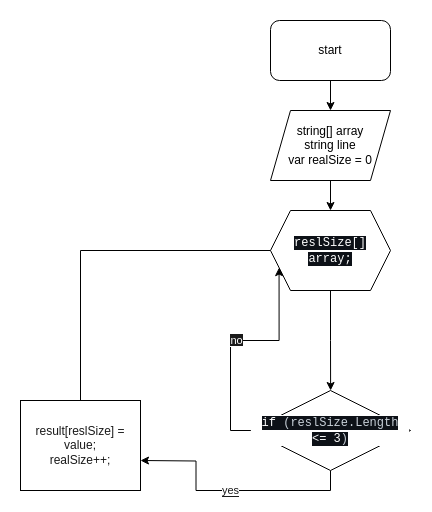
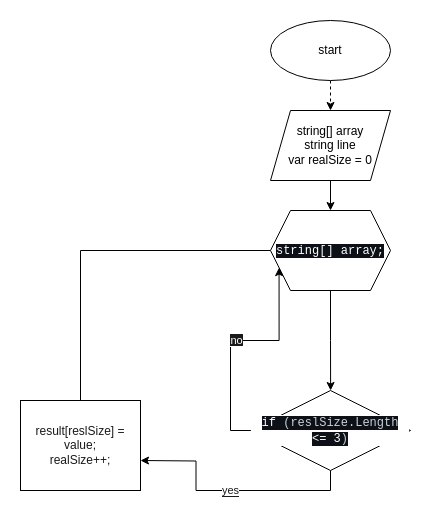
(331, 51) -> (331, 51)
(331, 93) -> (331, 93)
(331, 251) -> (331, 251)
